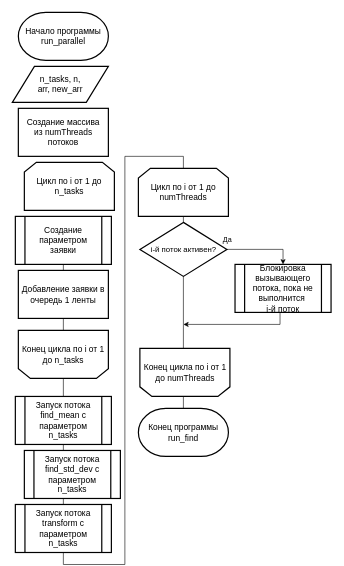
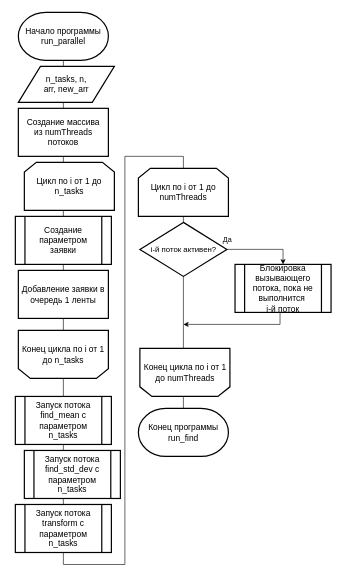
none -> (63, 77)
(60, 84) -> (66, 84)
